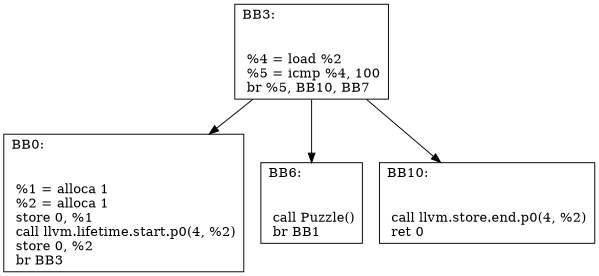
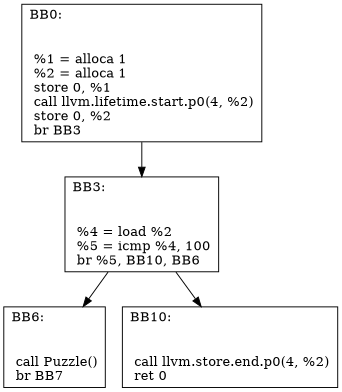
(306, 88) -> (137, 260)
(235, 114) -> (142, 155)
(295, 232) -> (37, 376)
